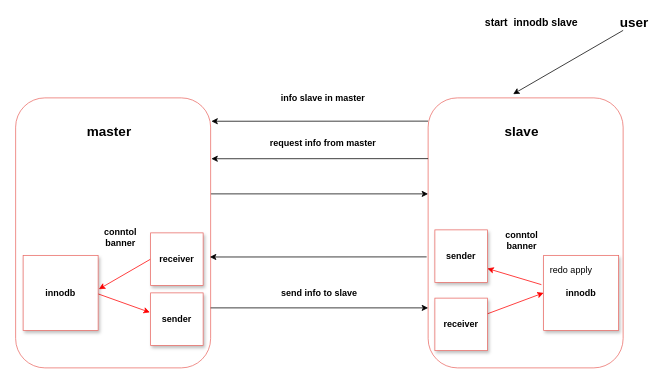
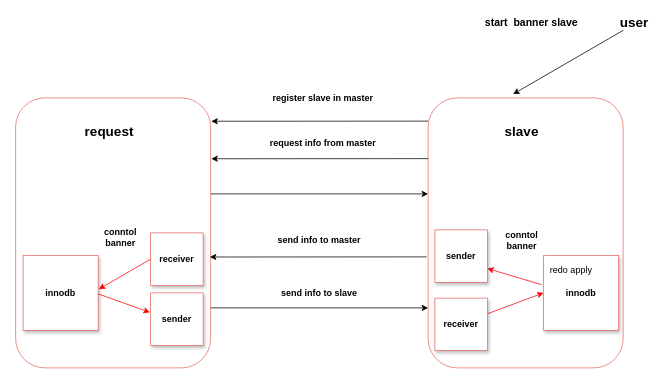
(531, 23) -> (531, 23)
(323, 98) -> (323, 98)
(109, 132) -> (109, 132)
none -> (319, 240)
